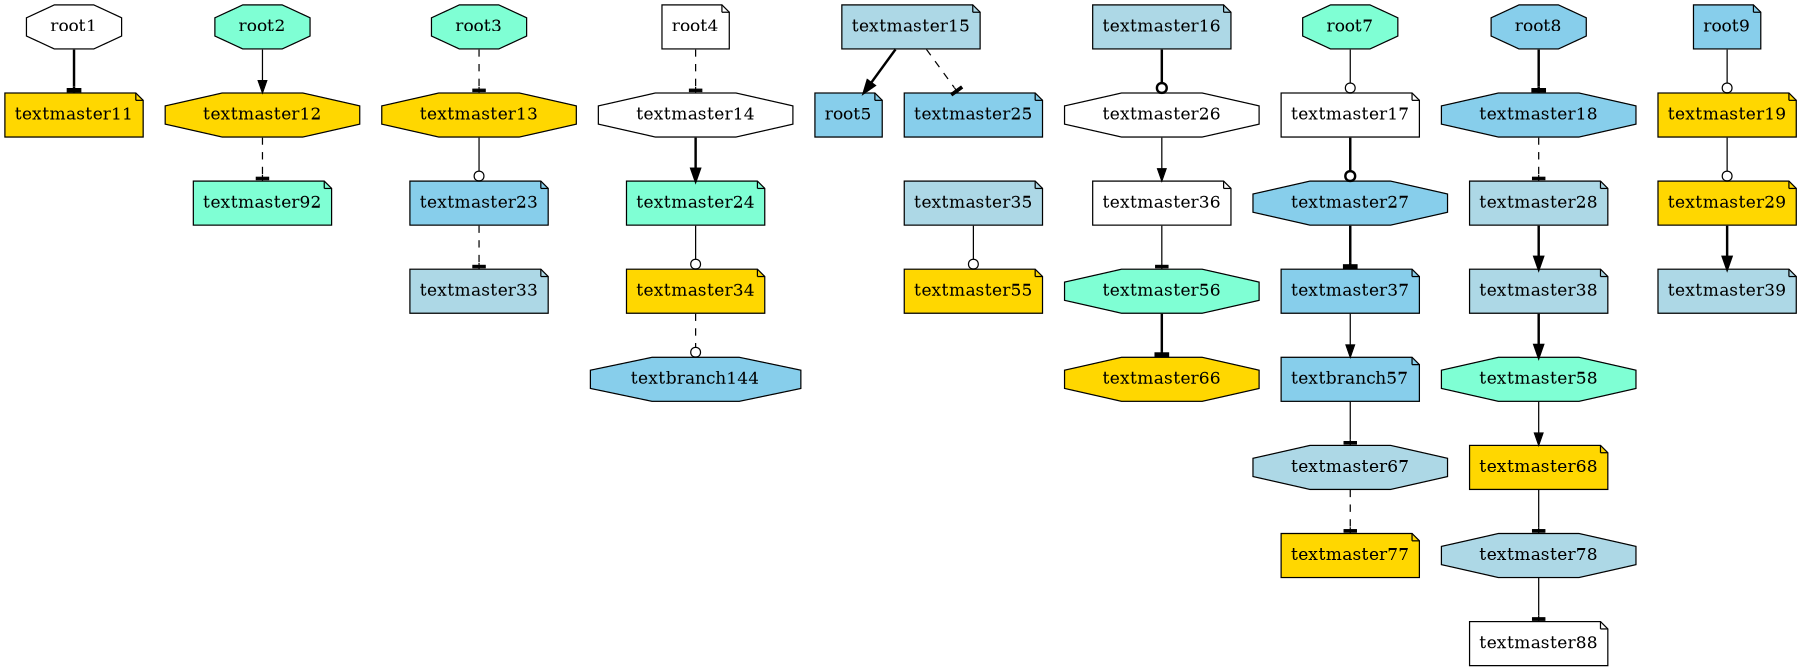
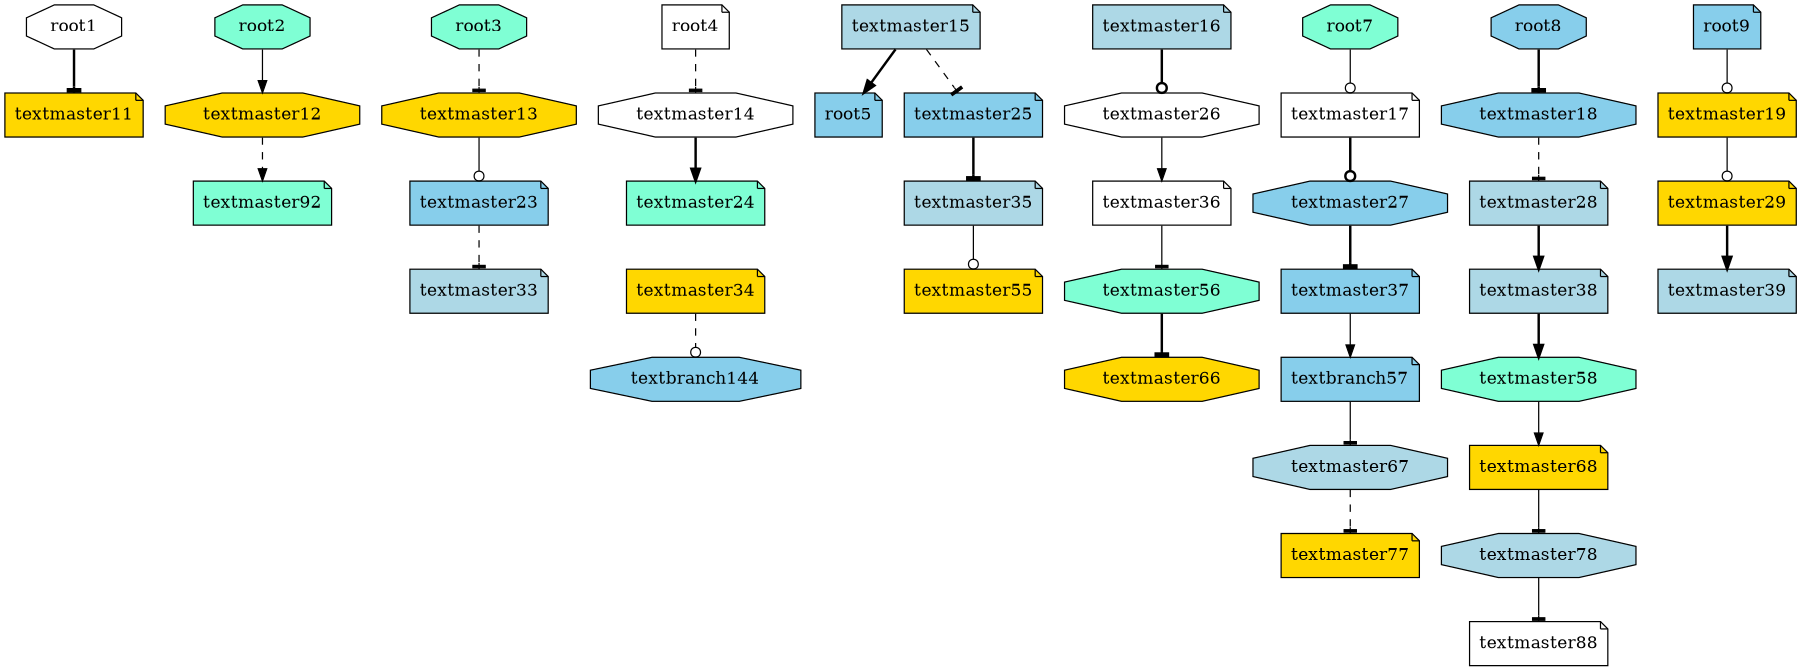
(262, 156) -> (262, 156)
none -> (973, 156)
(696, 242) -> none
